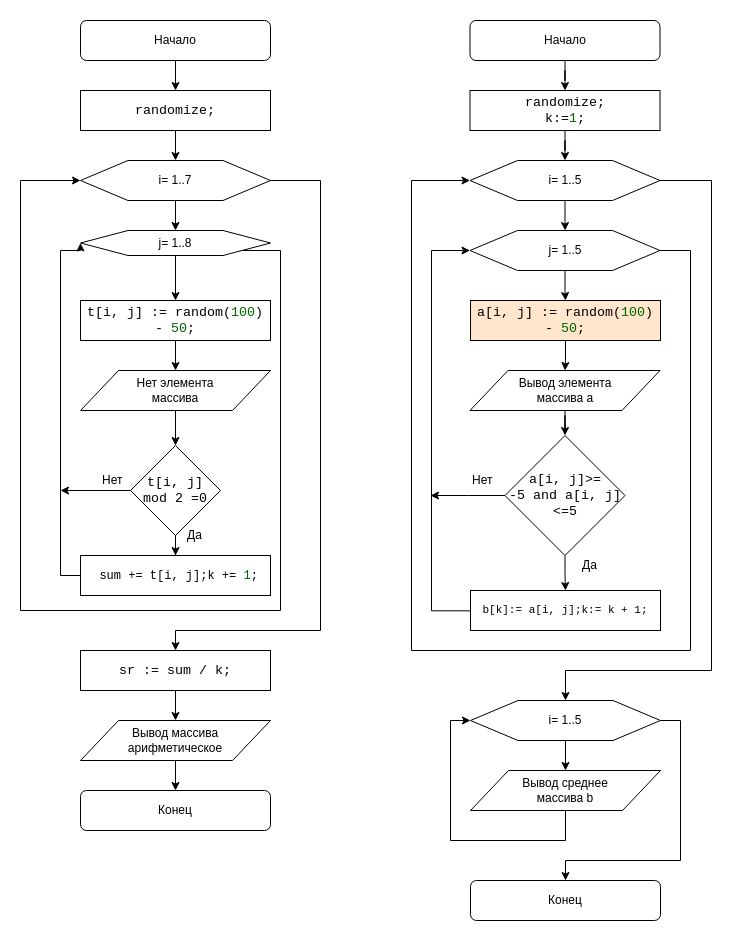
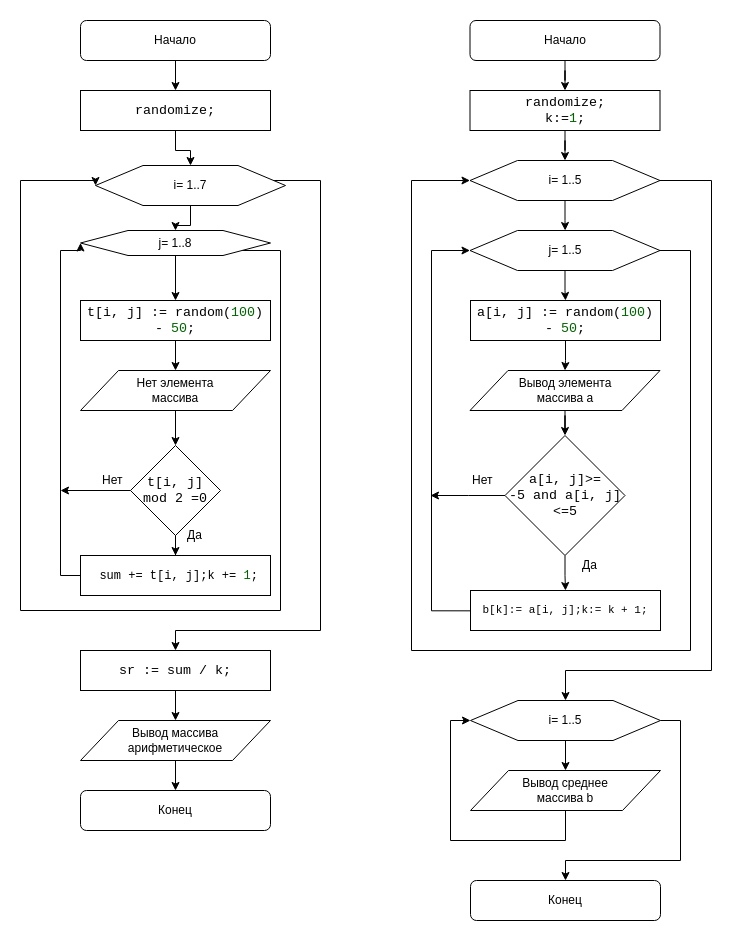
(176, 181) -> (191, 186)
(566, 321) -> (566, 321)
